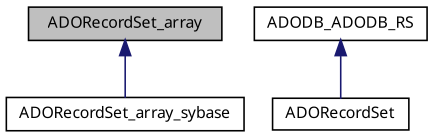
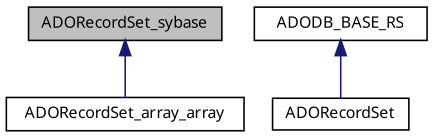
(125, 24) -> (125, 24)
(341, 24) -> (341, 24)
(125, 114) -> (125, 114)
